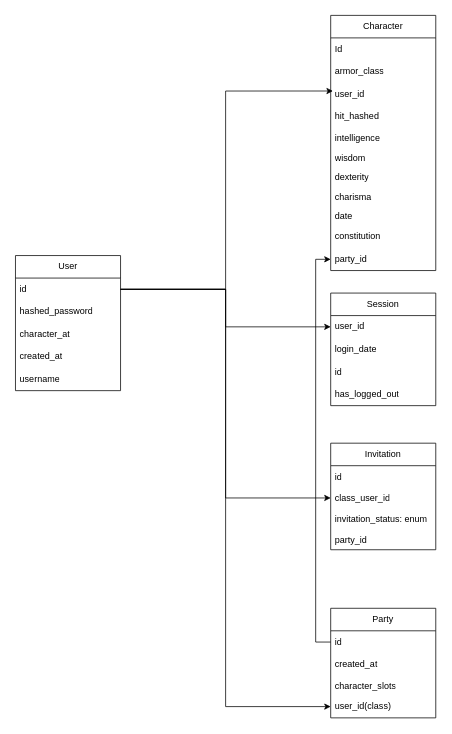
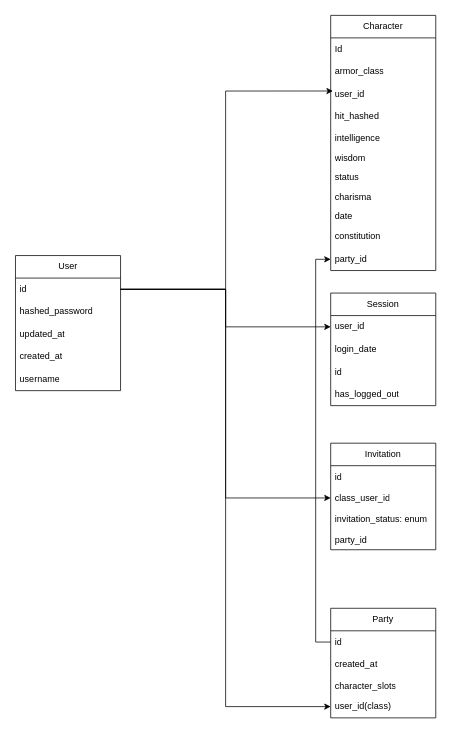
(356, 178) -> (350, 178)
(50, 334) -> (45, 334)
